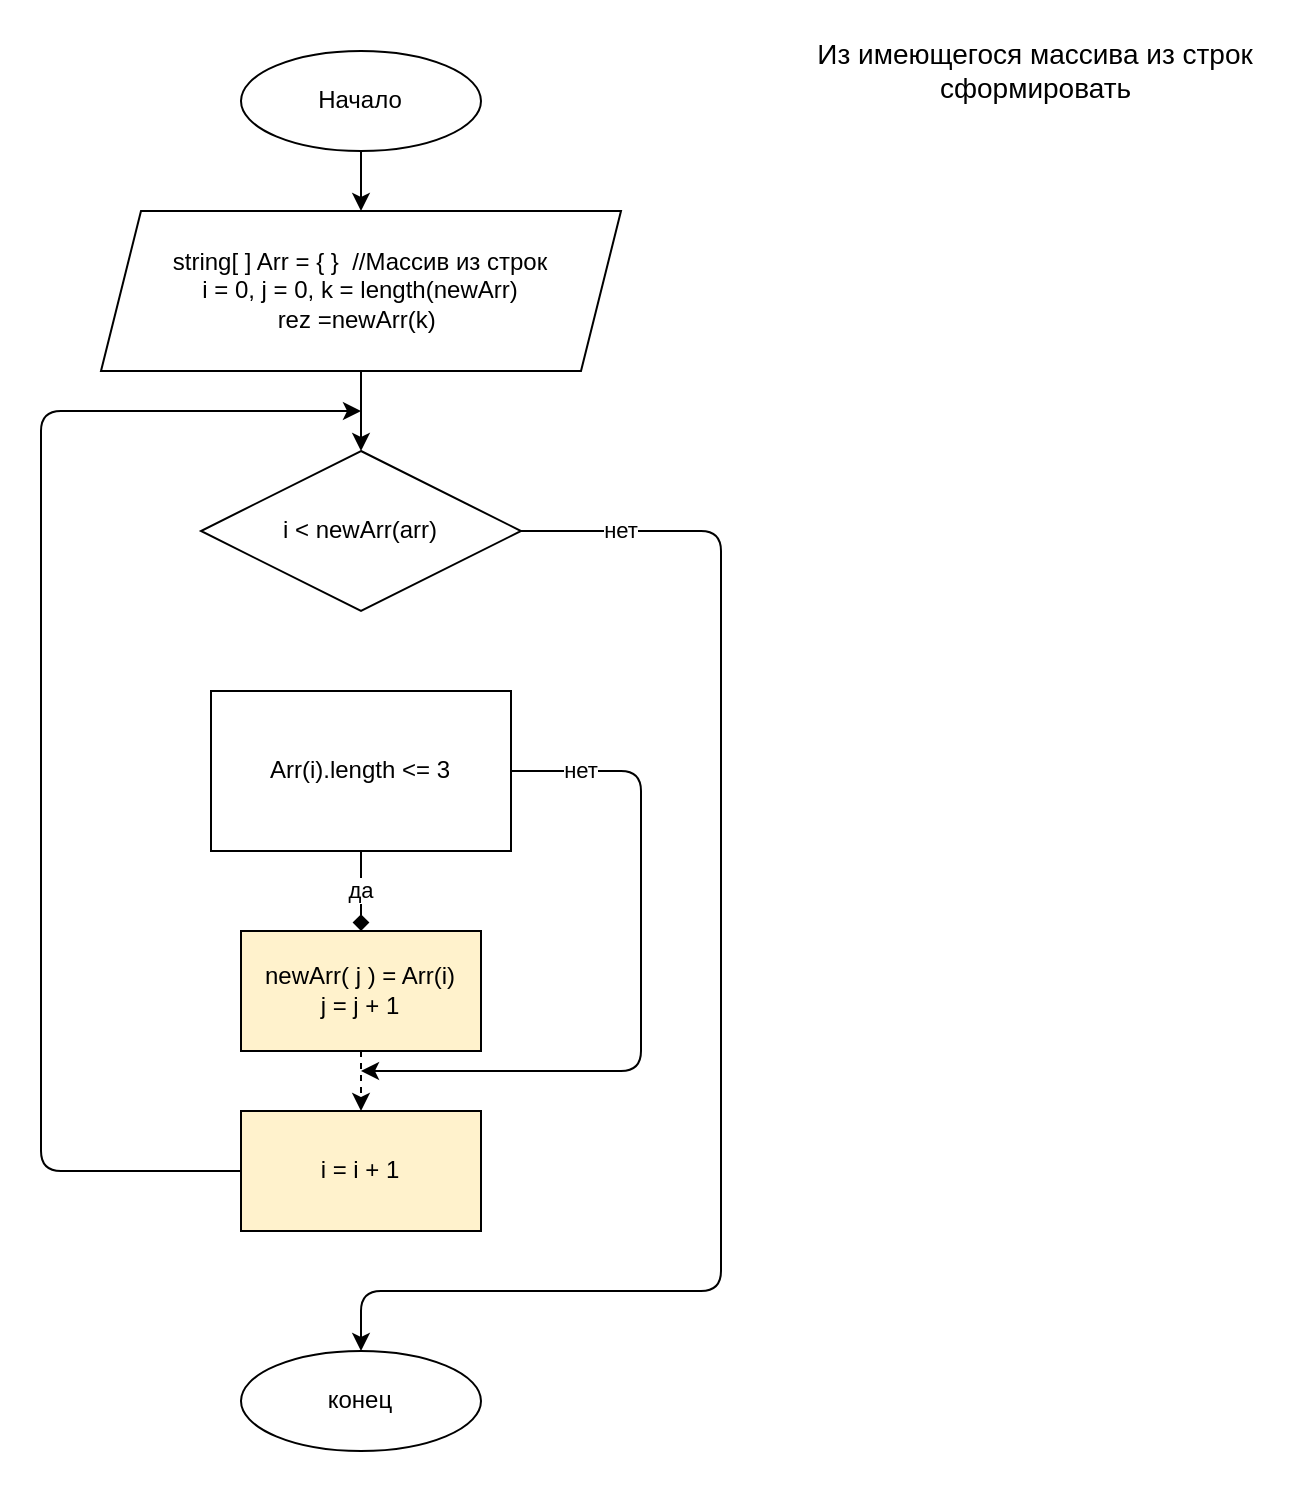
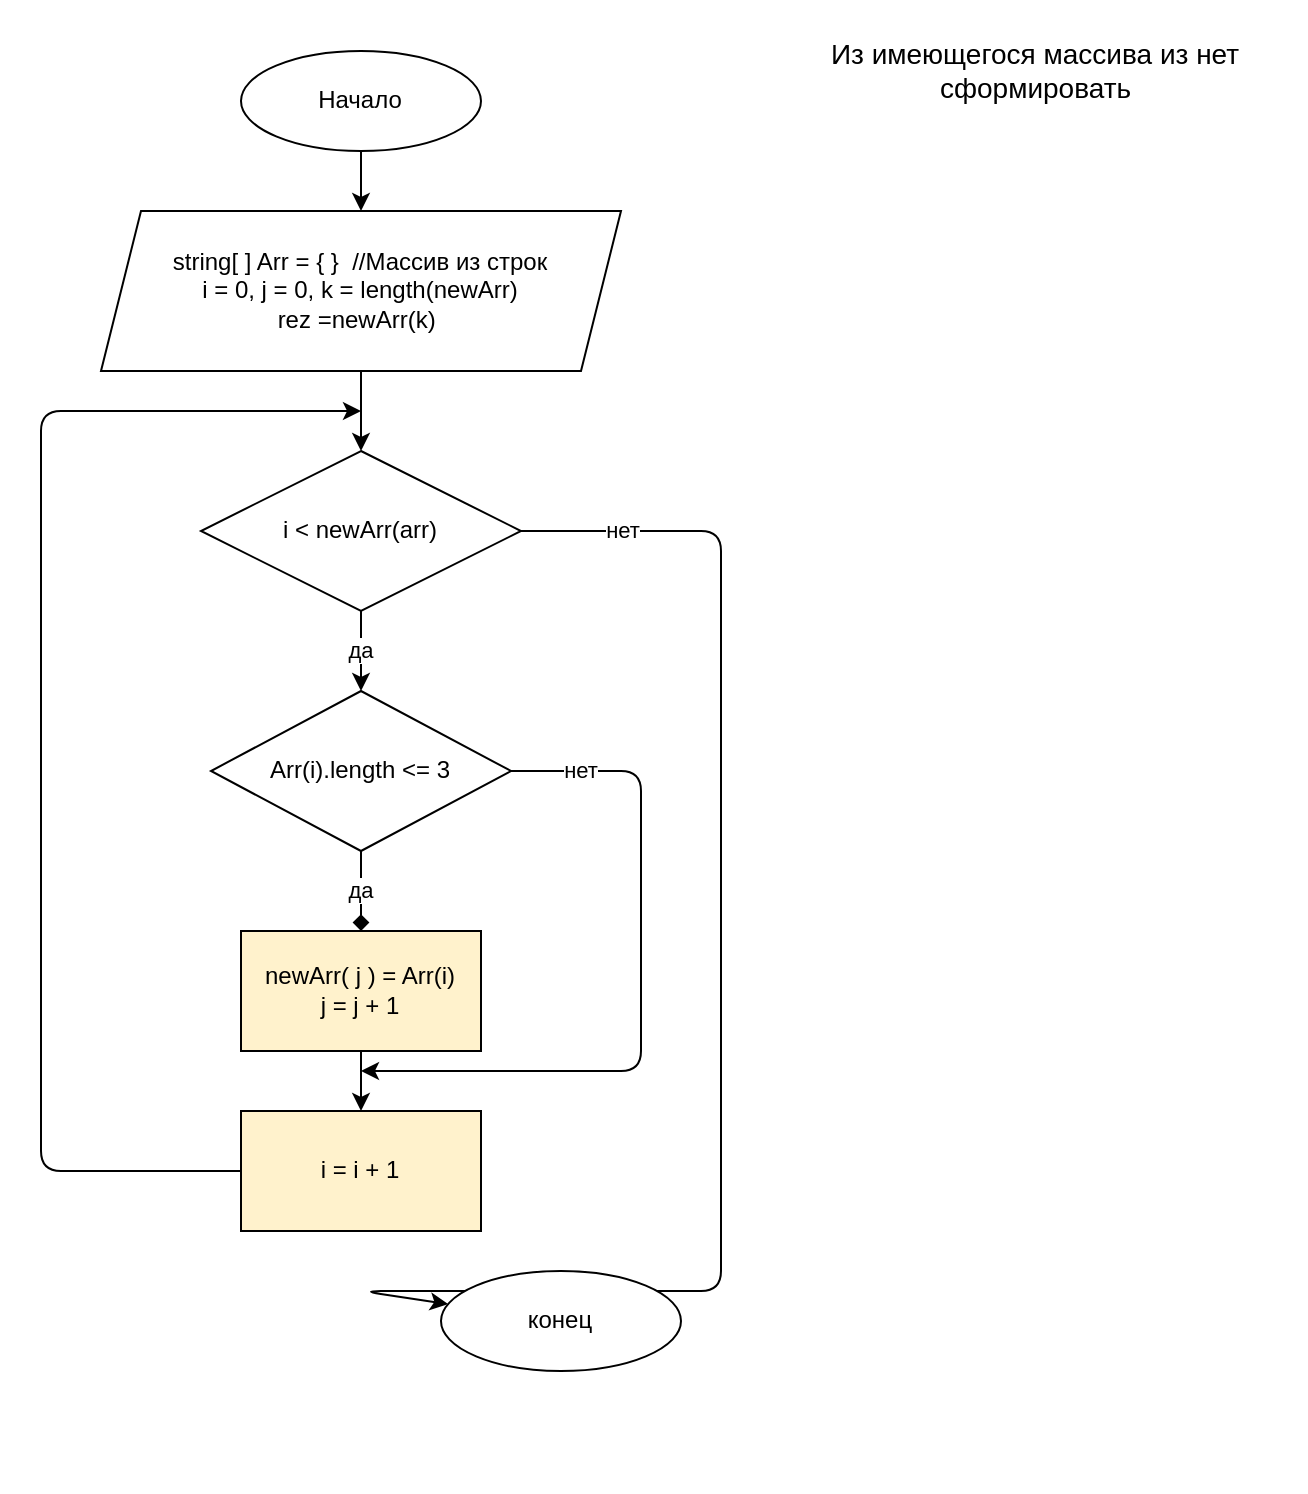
(1036, 71) -> (1036, 71)
none -> (361, 645)
(361, 771) -> (361, 771)
(361, 1076) -> (361, 1076)
(361, 1401) -> (561, 1321)
